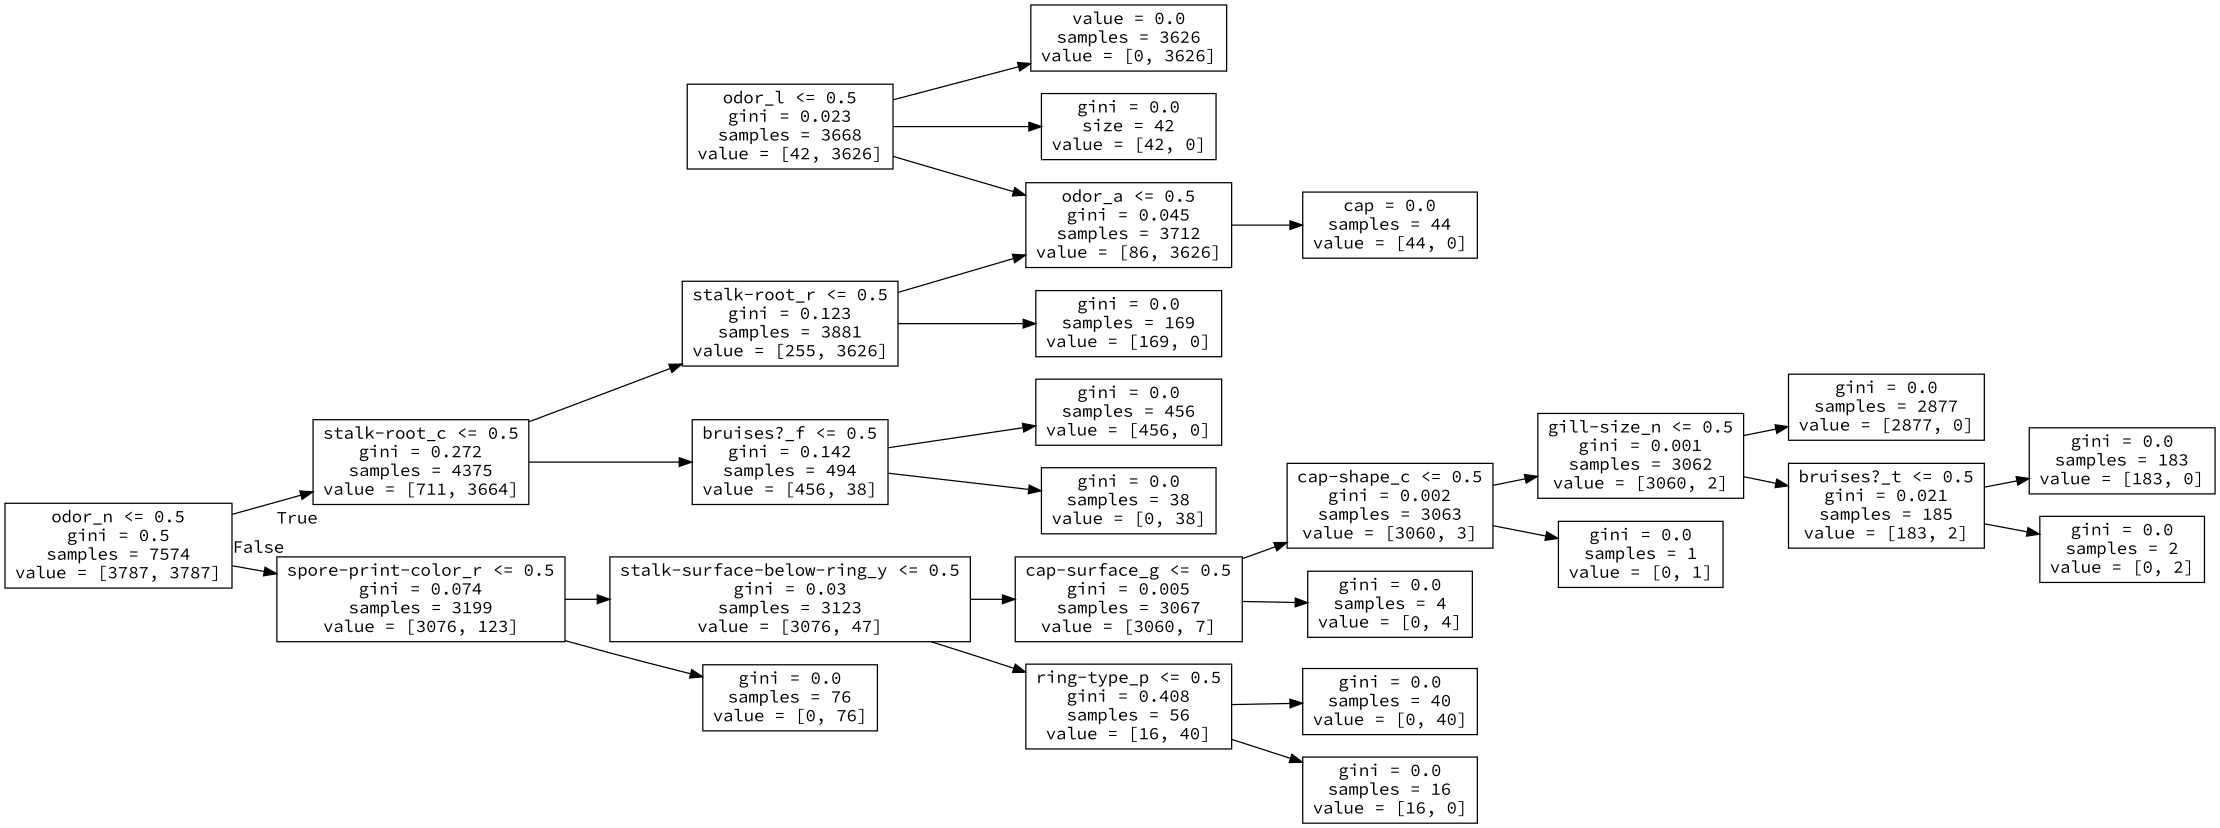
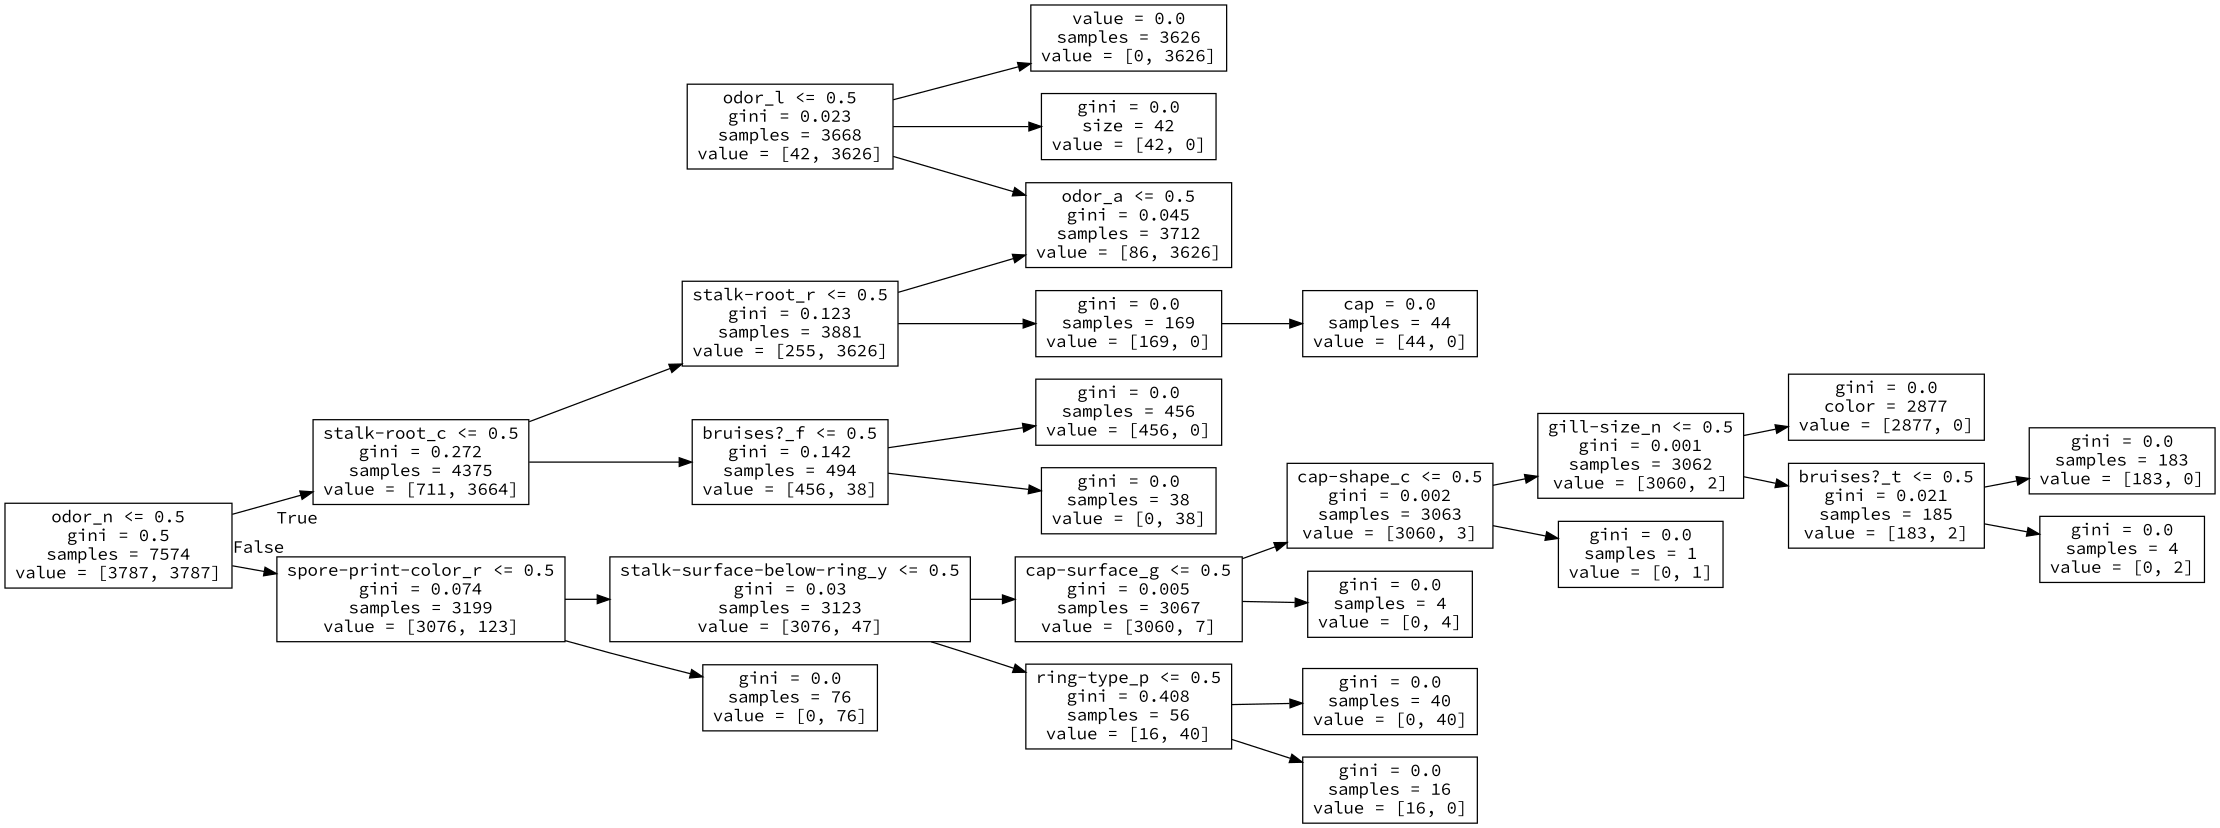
(1261, 225) -> (1256, 324)
(1886, 407) -> (1886, 407)
(2122, 549) -> (2122, 549)
